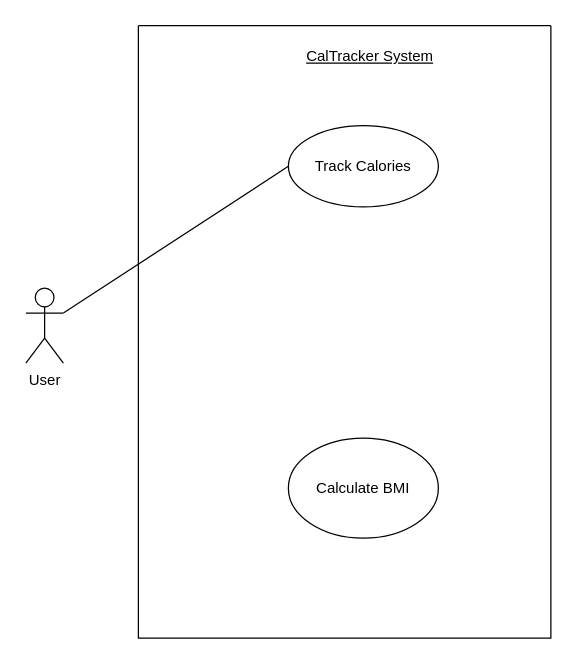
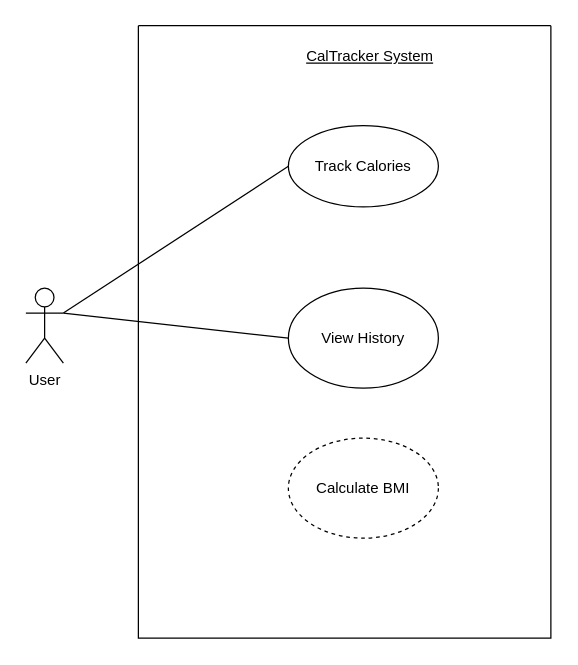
none -> (178, 326)
none -> (363, 338)
(363, 488) -> (363, 488)
